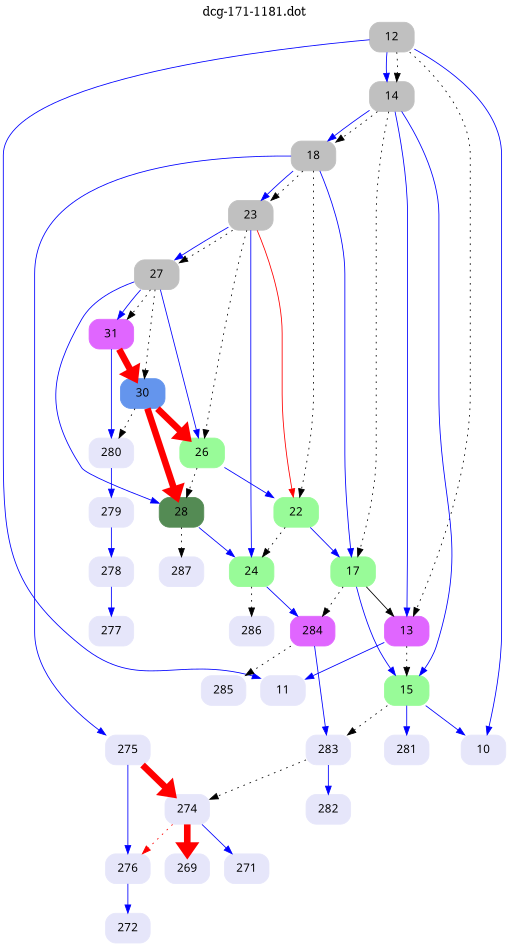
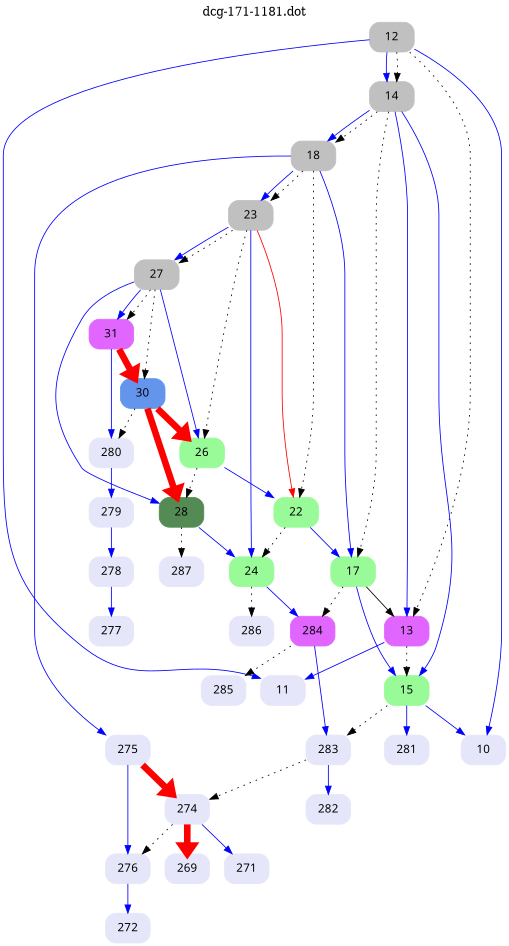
(161, 836) -> (161, 836)
